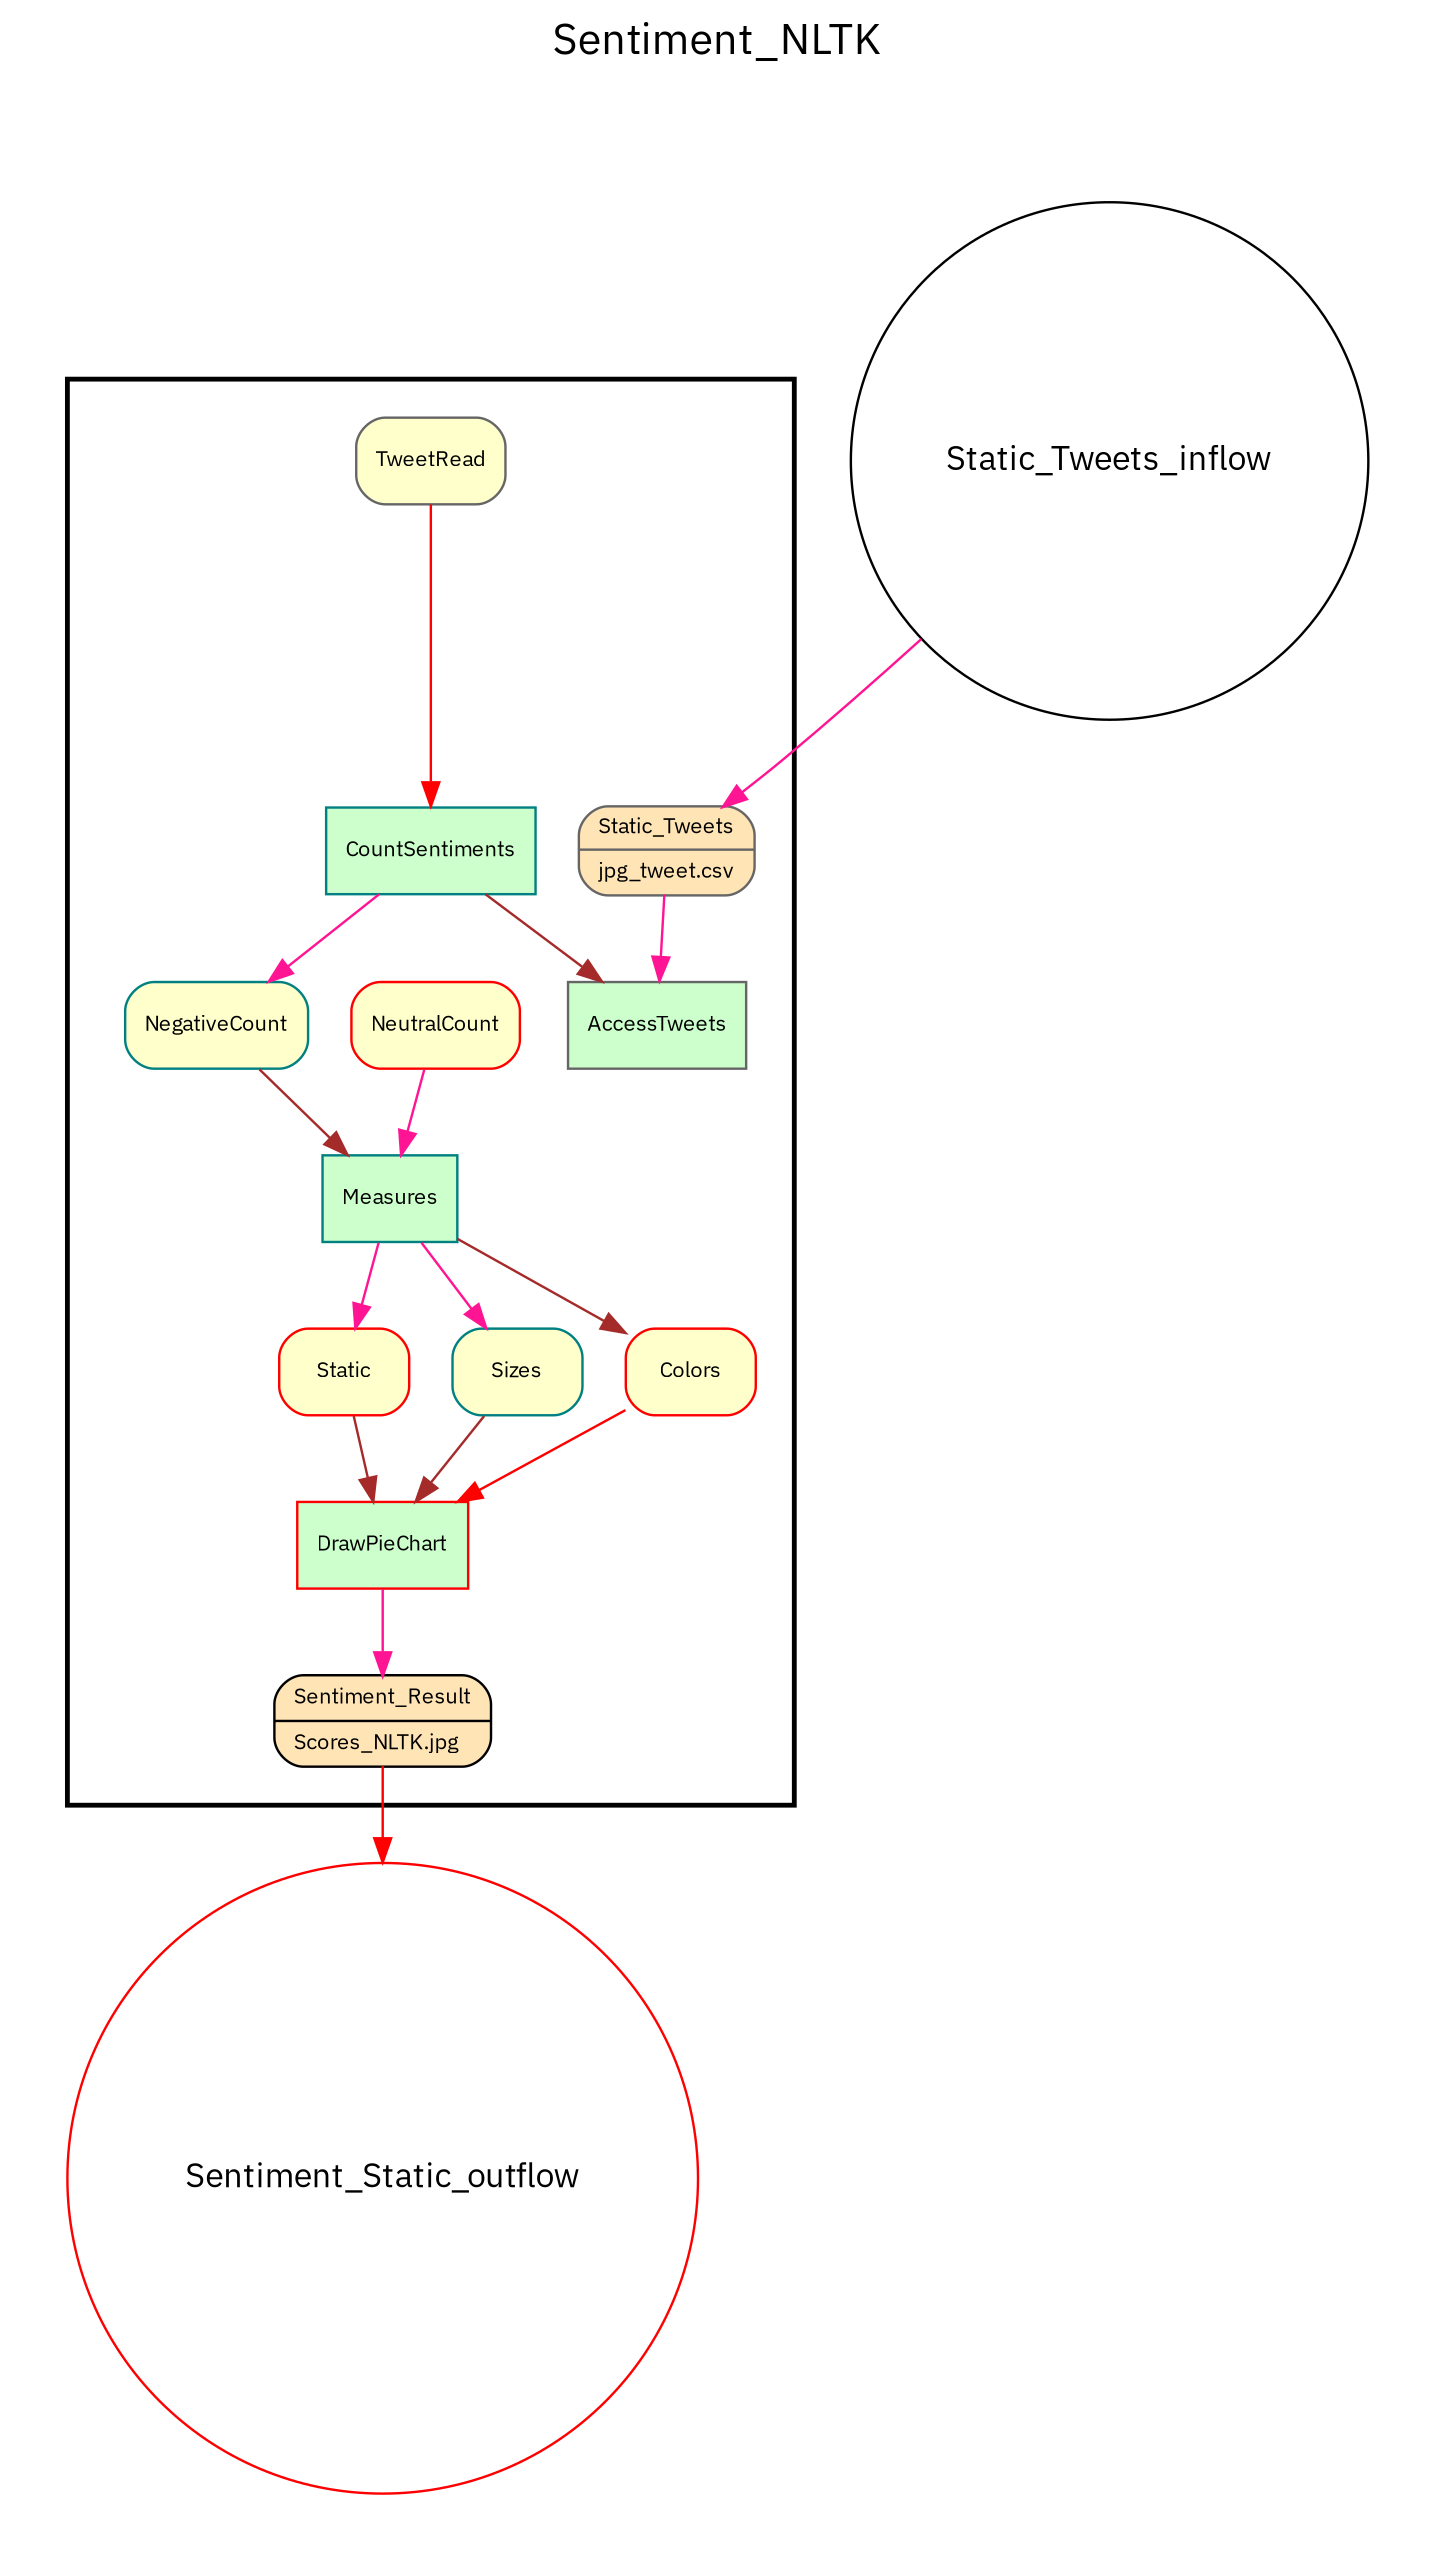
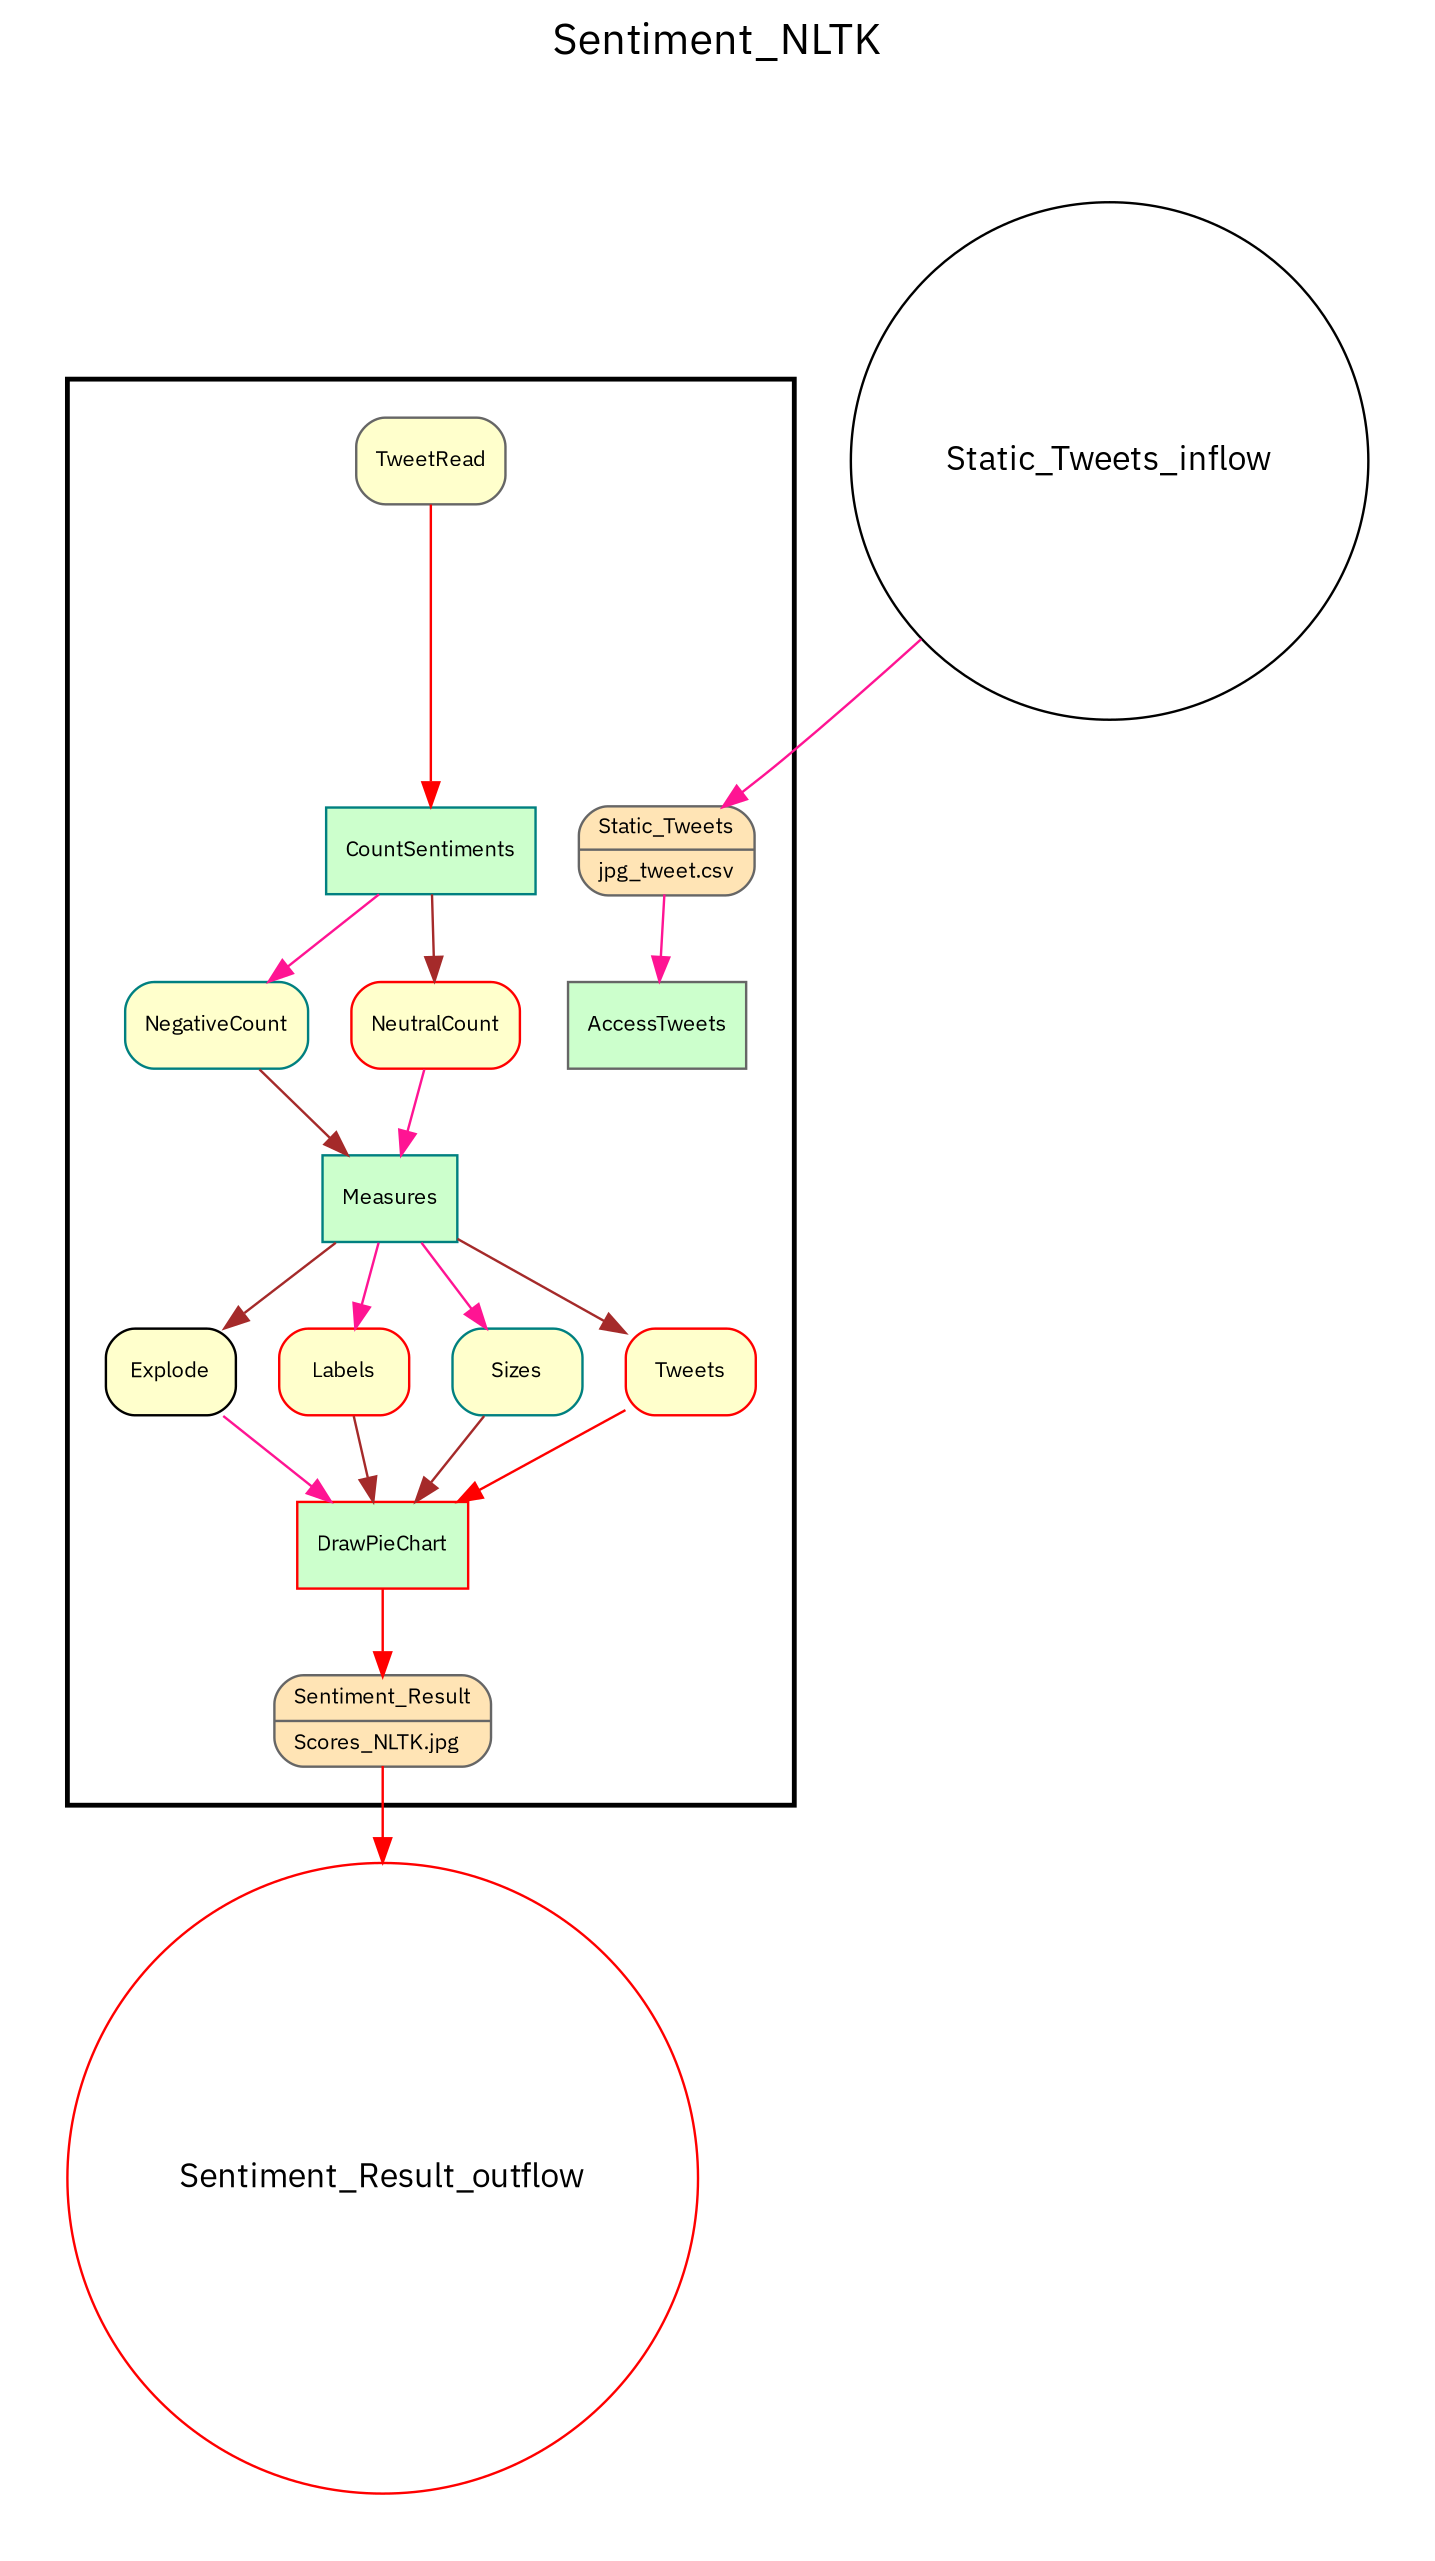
(534, 931) -> (433, 925)
none -> (171, 1372)
(344, 1372) -> (344, 1372)
(691, 1372) -> (691, 1372)
(383, 1620) -> (383, 1620)
(383, 1721) -> (383, 1721)
(383, 2178) -> (383, 2178)
